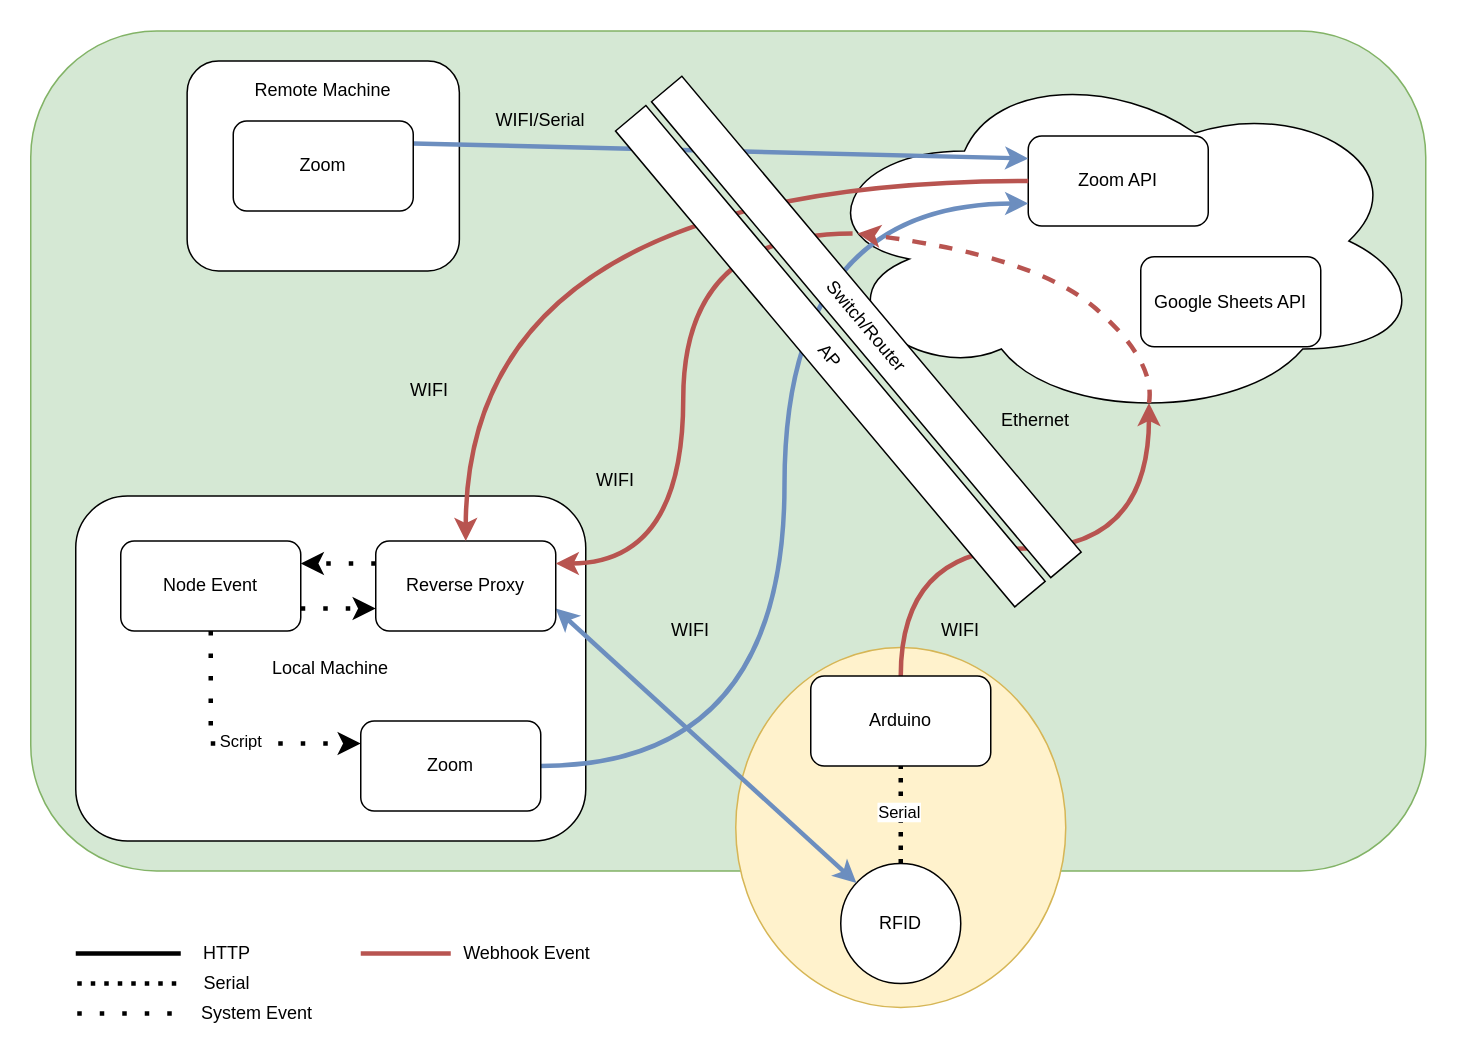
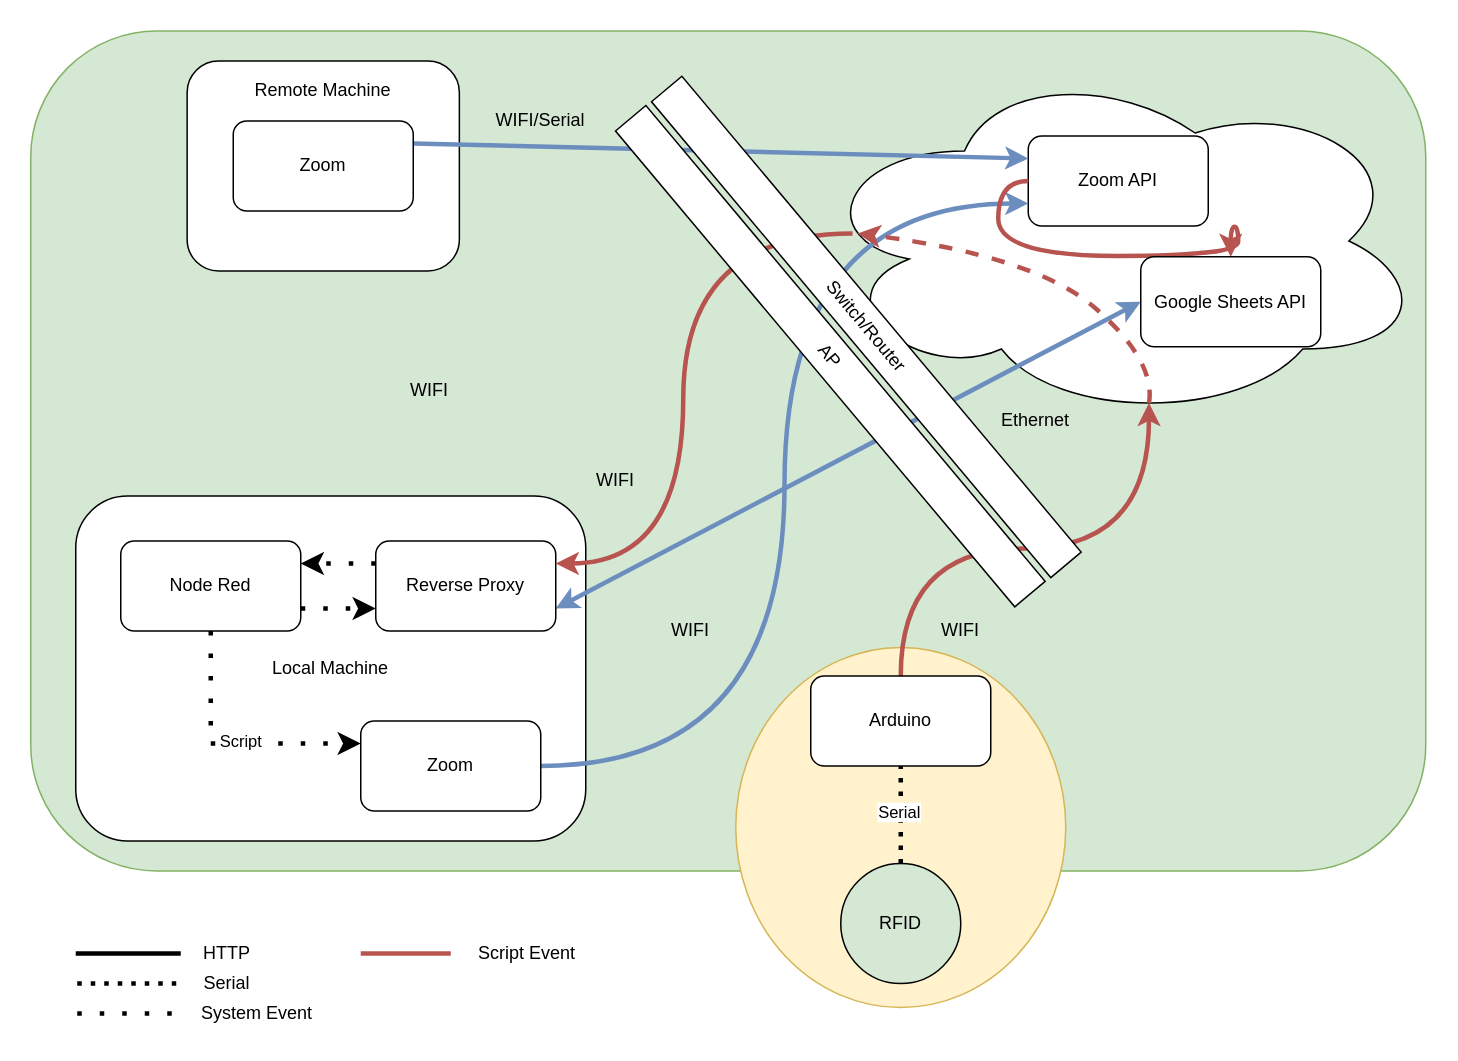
(528, 336) -> (1103, 255)
(211, 586) -> (211, 586)
(706, 746) -> (722, 521)
(901, 923) -> (901, 923)
(527, 953) -> (527, 953)
